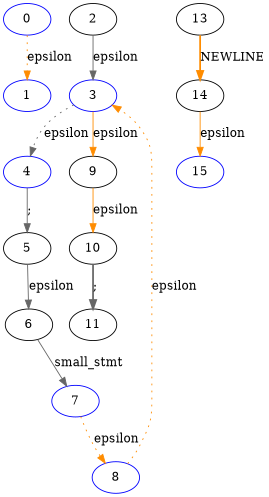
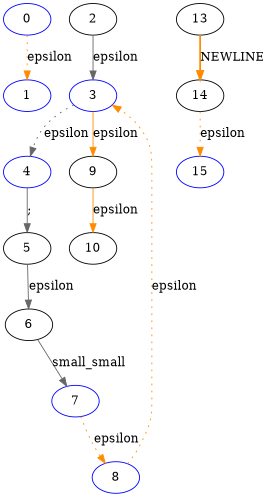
(200, 129) -> (200, 129)
(93, 325) -> none
(89, 363) -> (89, 363)
